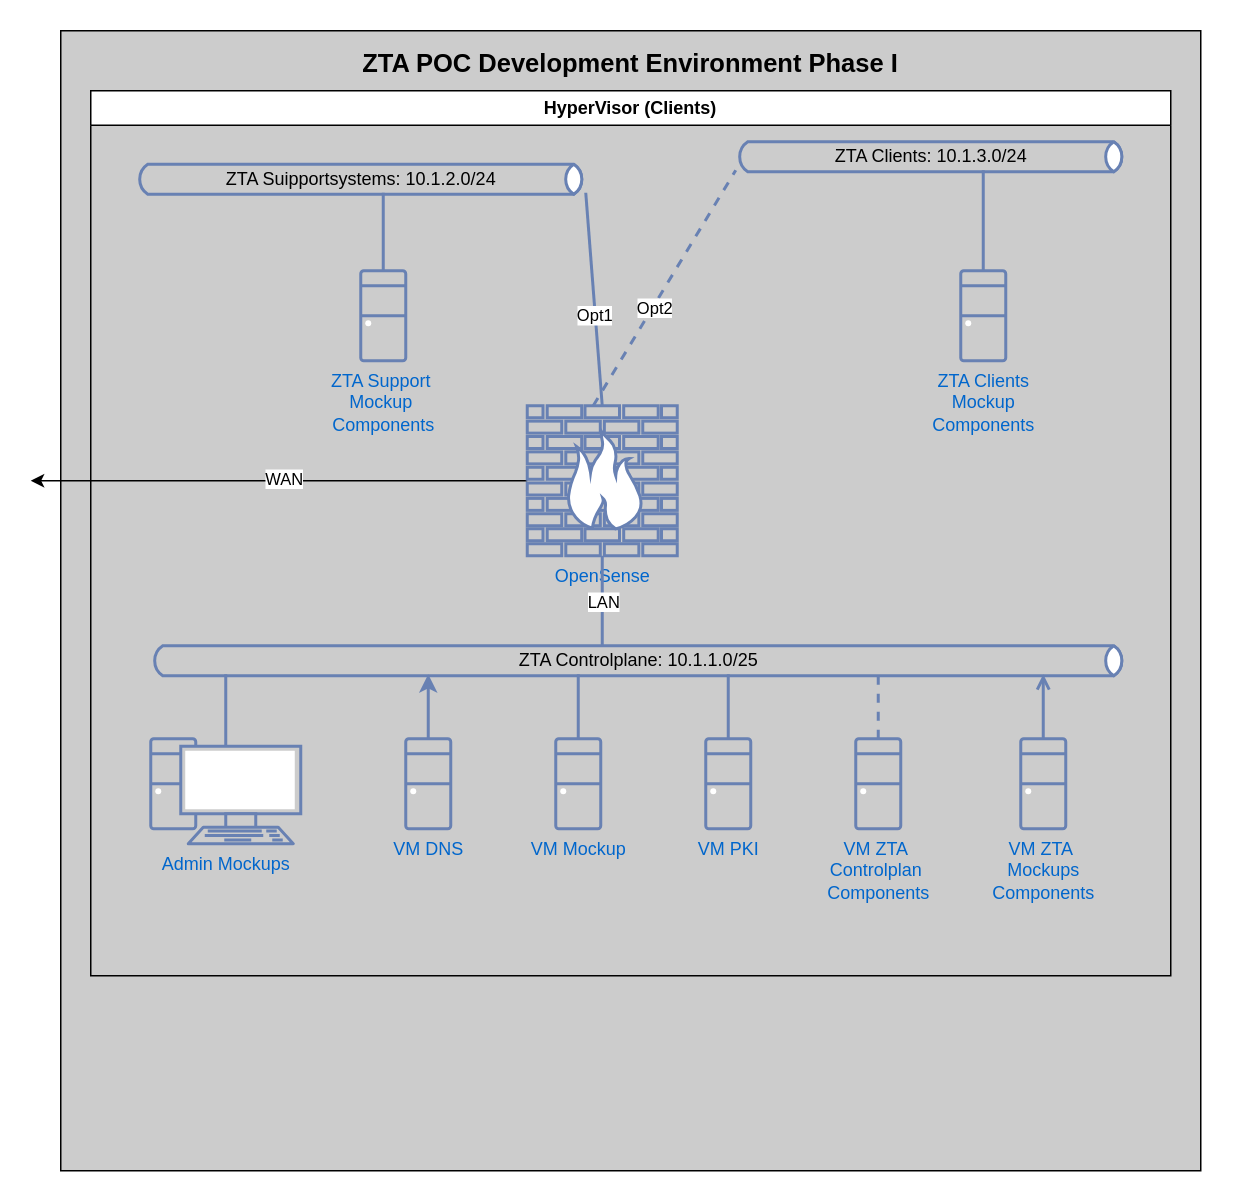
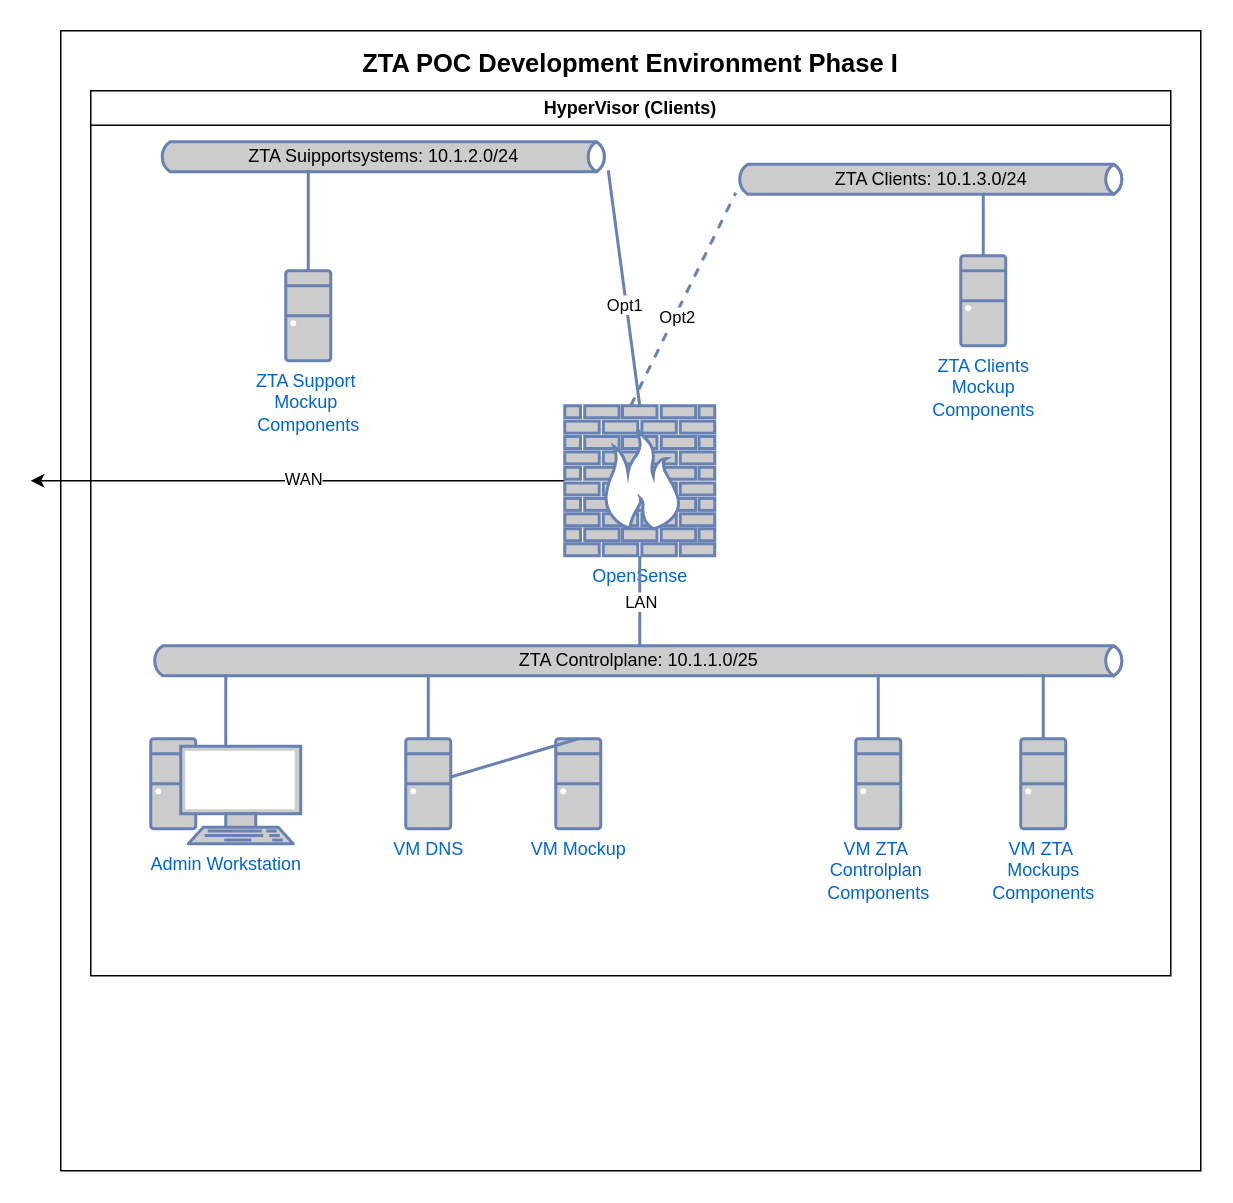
(931, 157) -> (931, 179)
(361, 179) -> (383, 157)
(383, 316) -> (308, 316)
(983, 316) -> (983, 301)
(602, 481) -> (640, 481)
(631, 601) -> (631, 601)
(1043, 684) -> (1043, 682)
(428, 689) -> (428, 684)
(578, 707) -> (515, 758)
(728, 708) -> none
(878, 708) -> (878, 708)
(728, 784) -> none
(227, 865) -> (227, 865)
